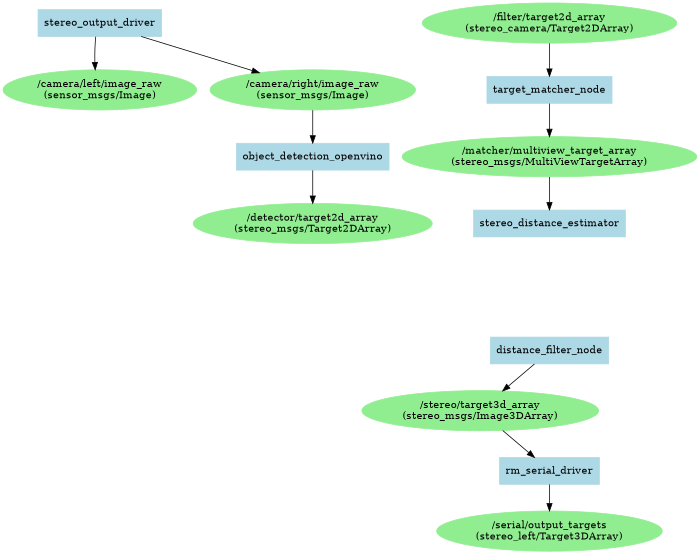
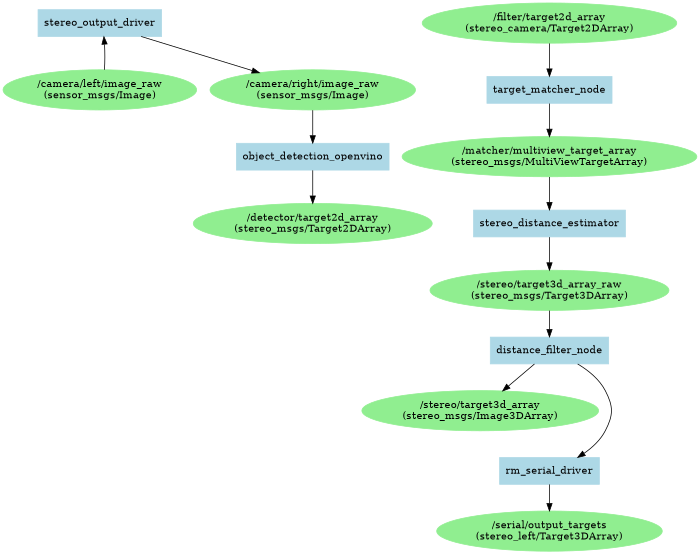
(95, 49) -> (105, 57)
none -> (549, 290)
(516, 442) -> (611, 407)
